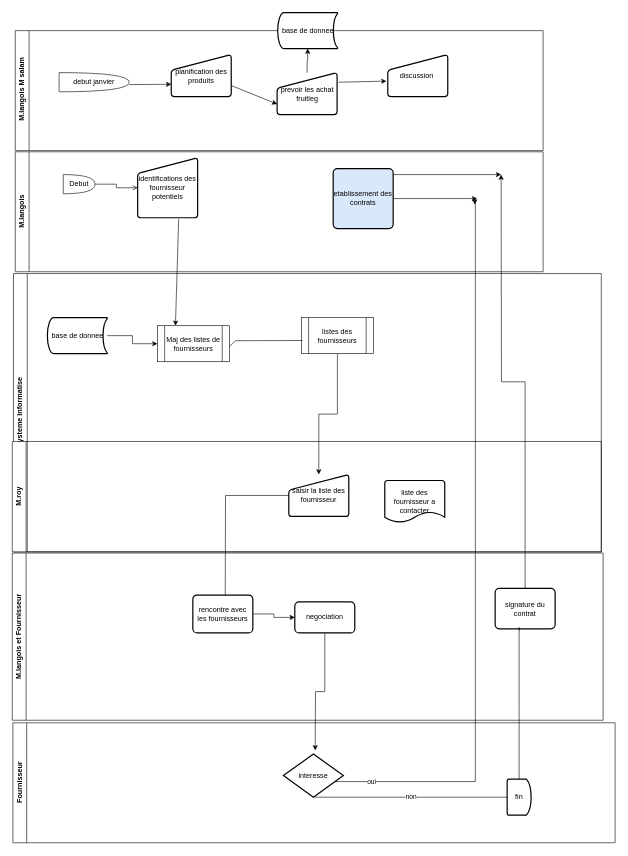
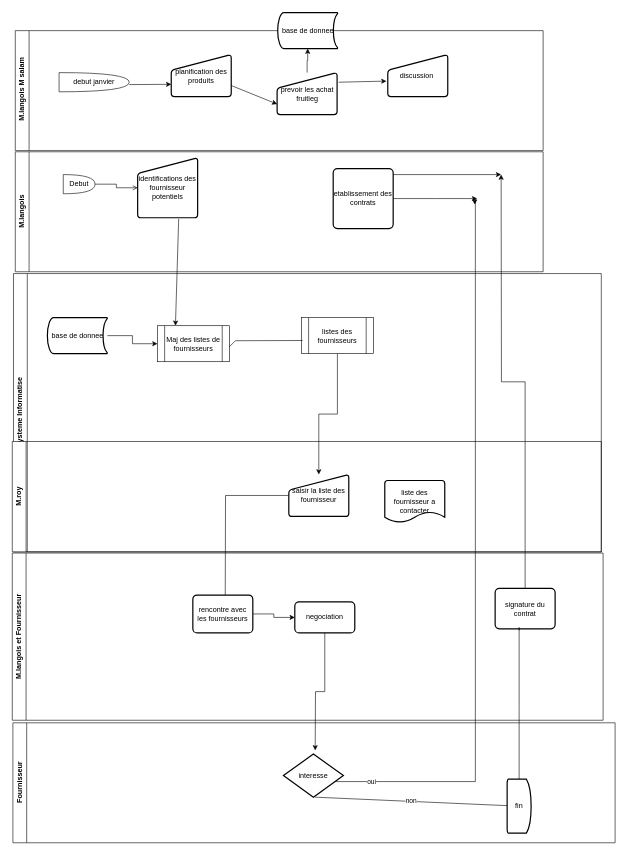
(363, 198) -> (363, 198)
(519, 797) -> (519, 806)
